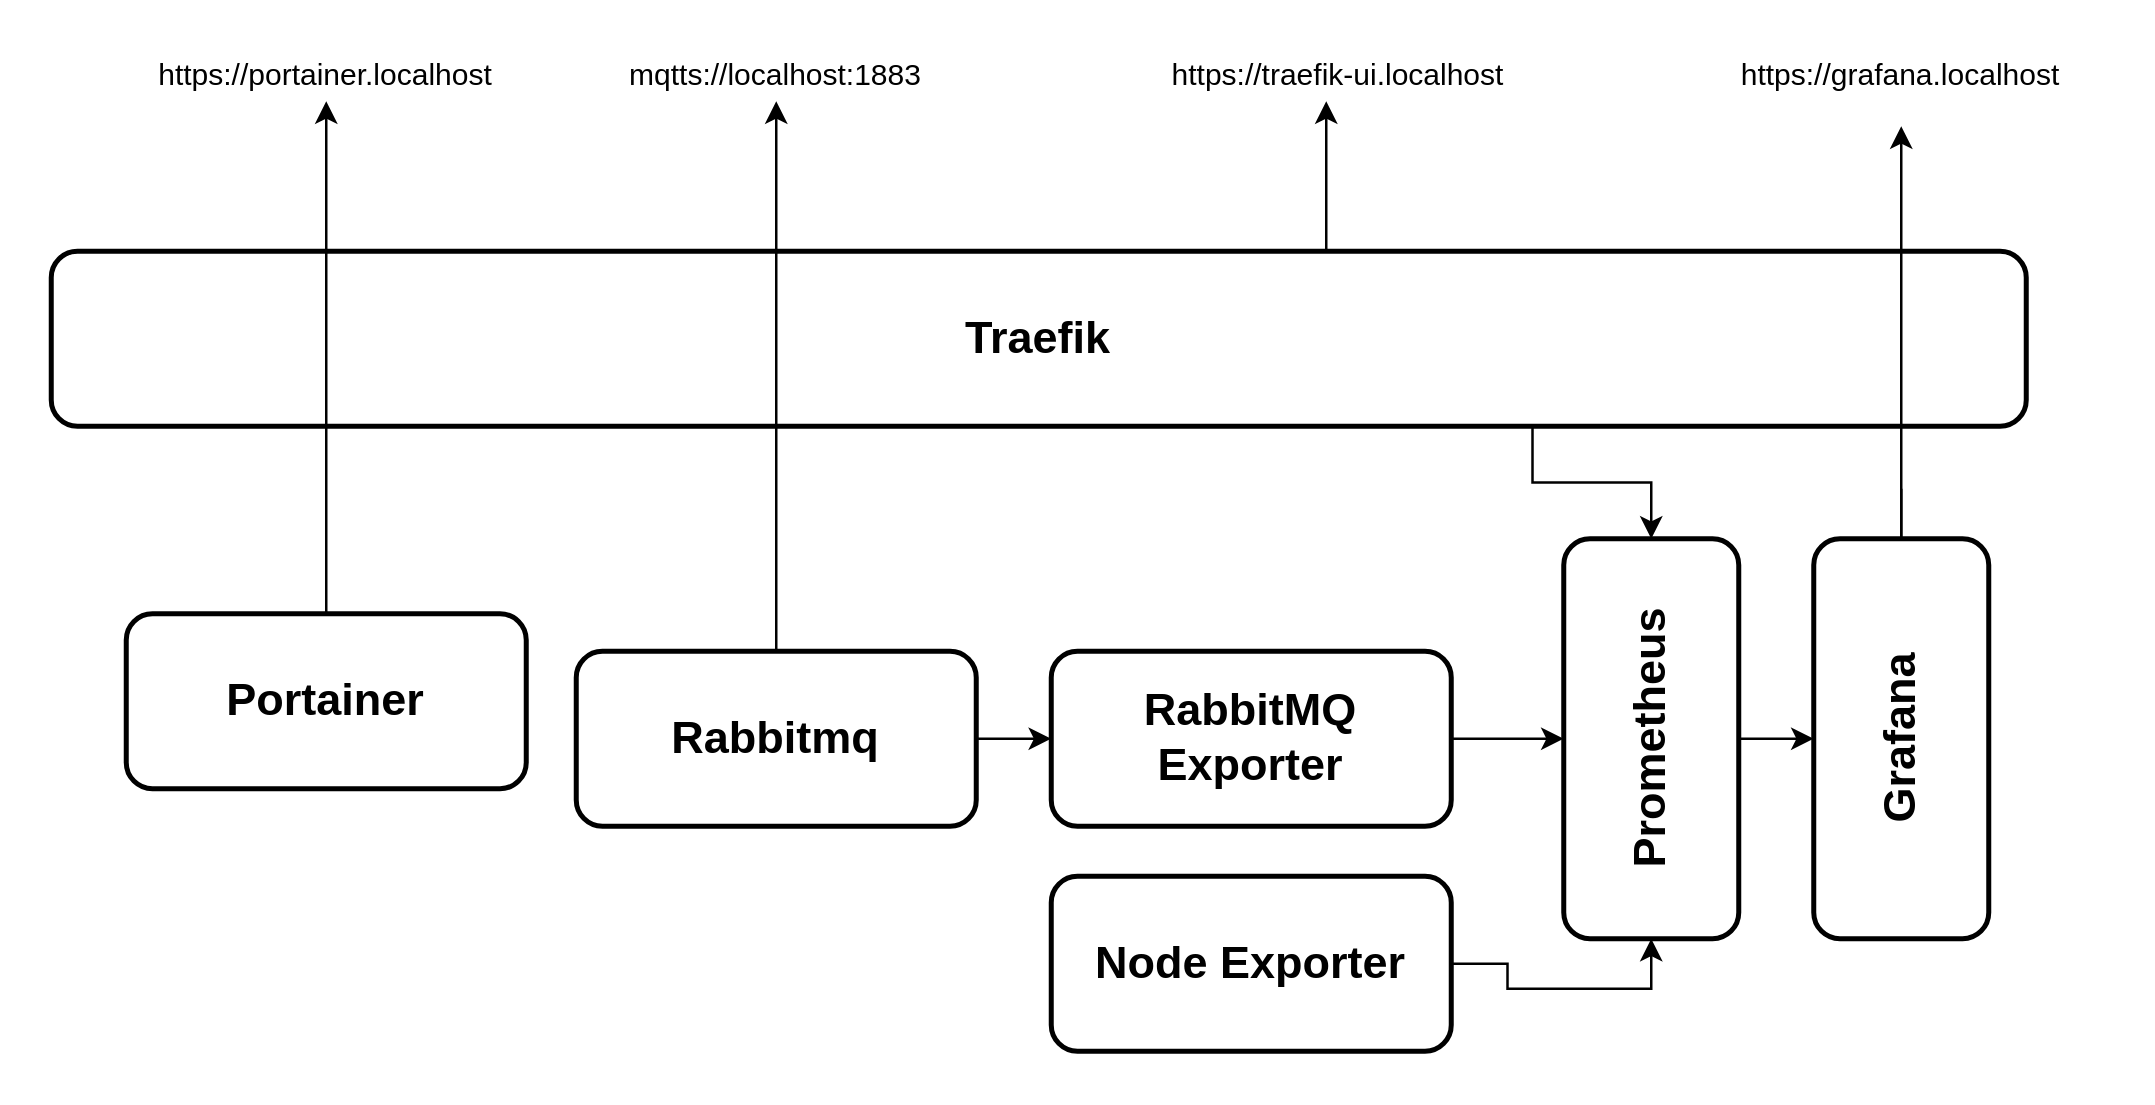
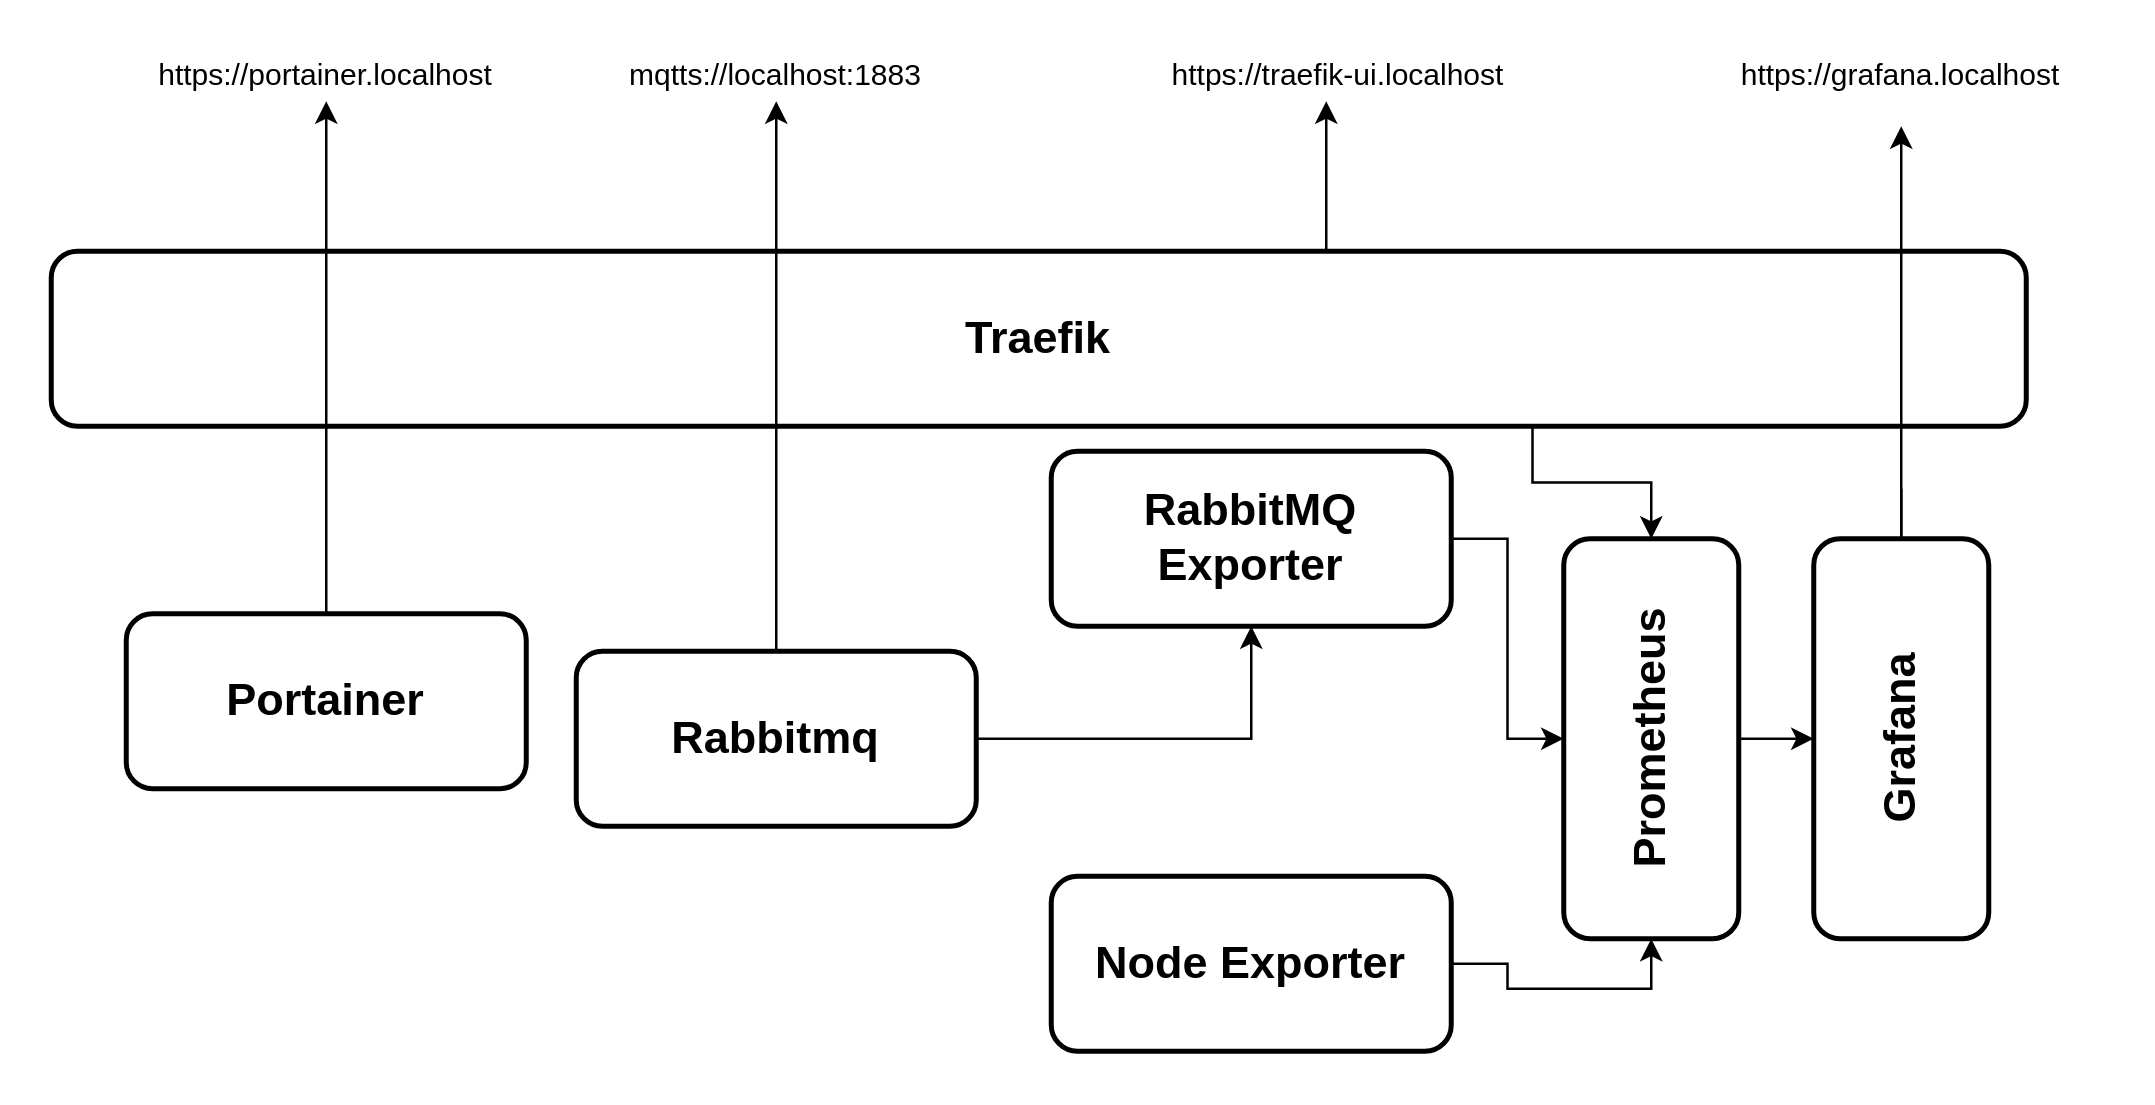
(1251, 739) -> (1251, 539)
